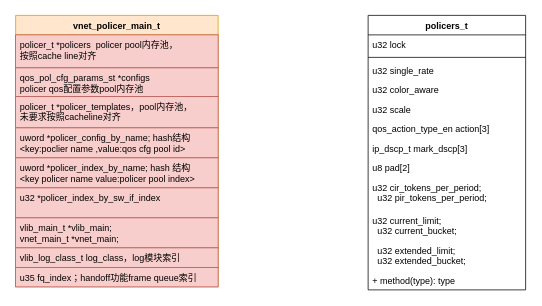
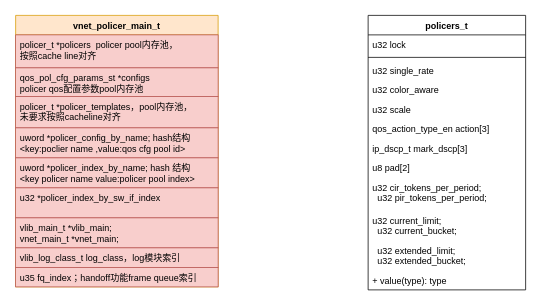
(419, 281) -> (415, 281)
